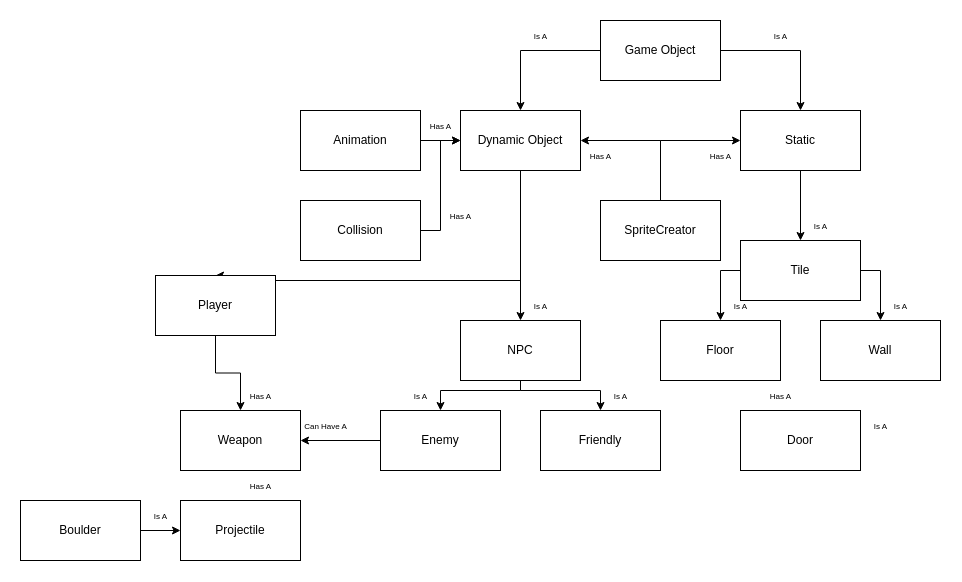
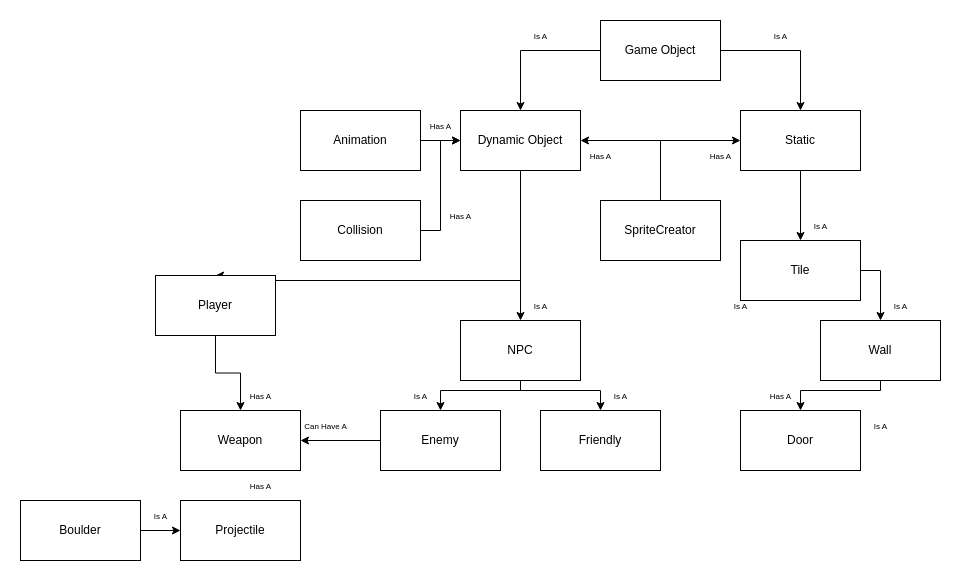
(721, 282) -> none
(721, 351) -> none
none -> (840, 391)
